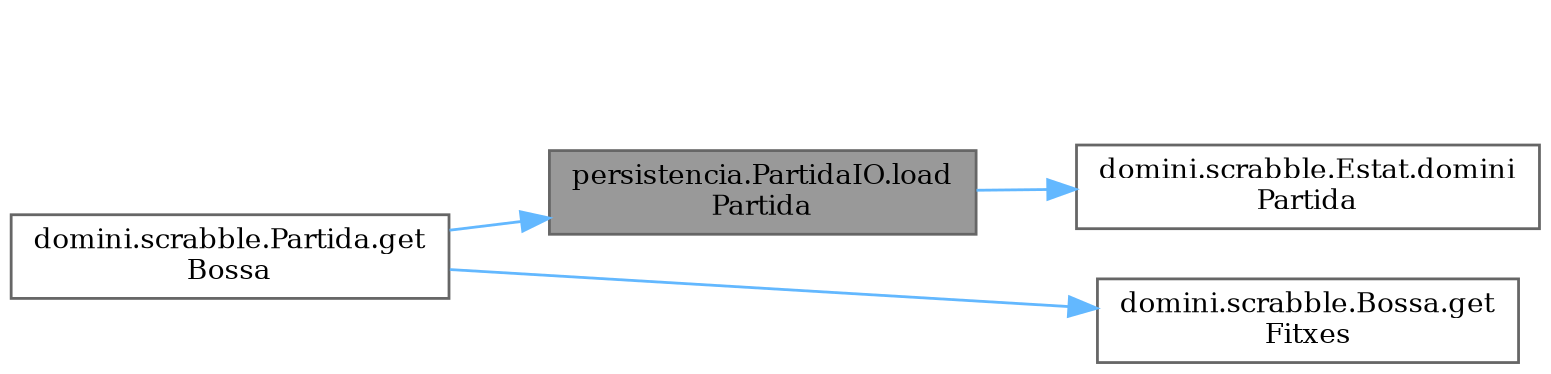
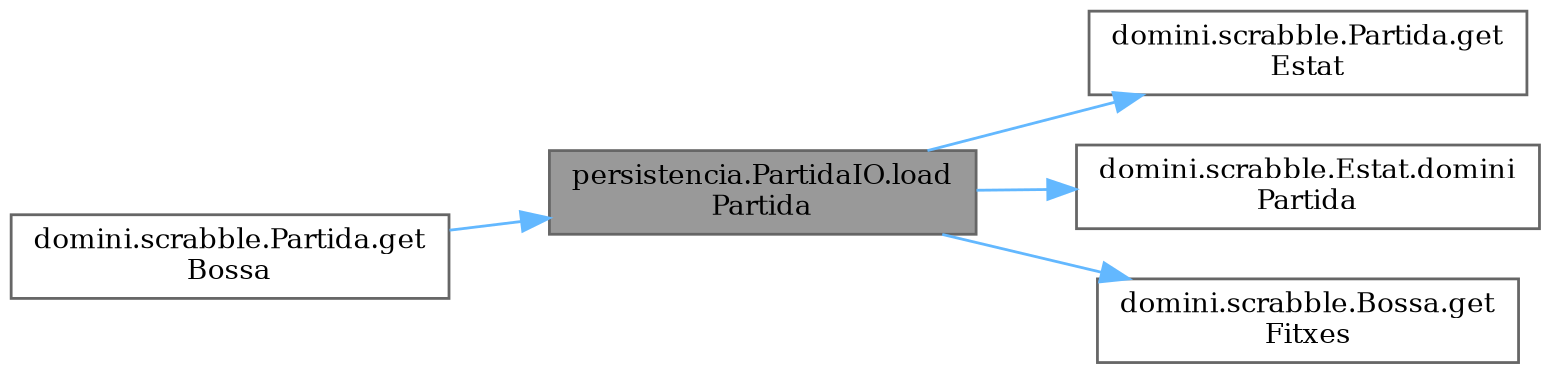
none -> (1308, 53)
(759, 288) -> (1022, 253)
